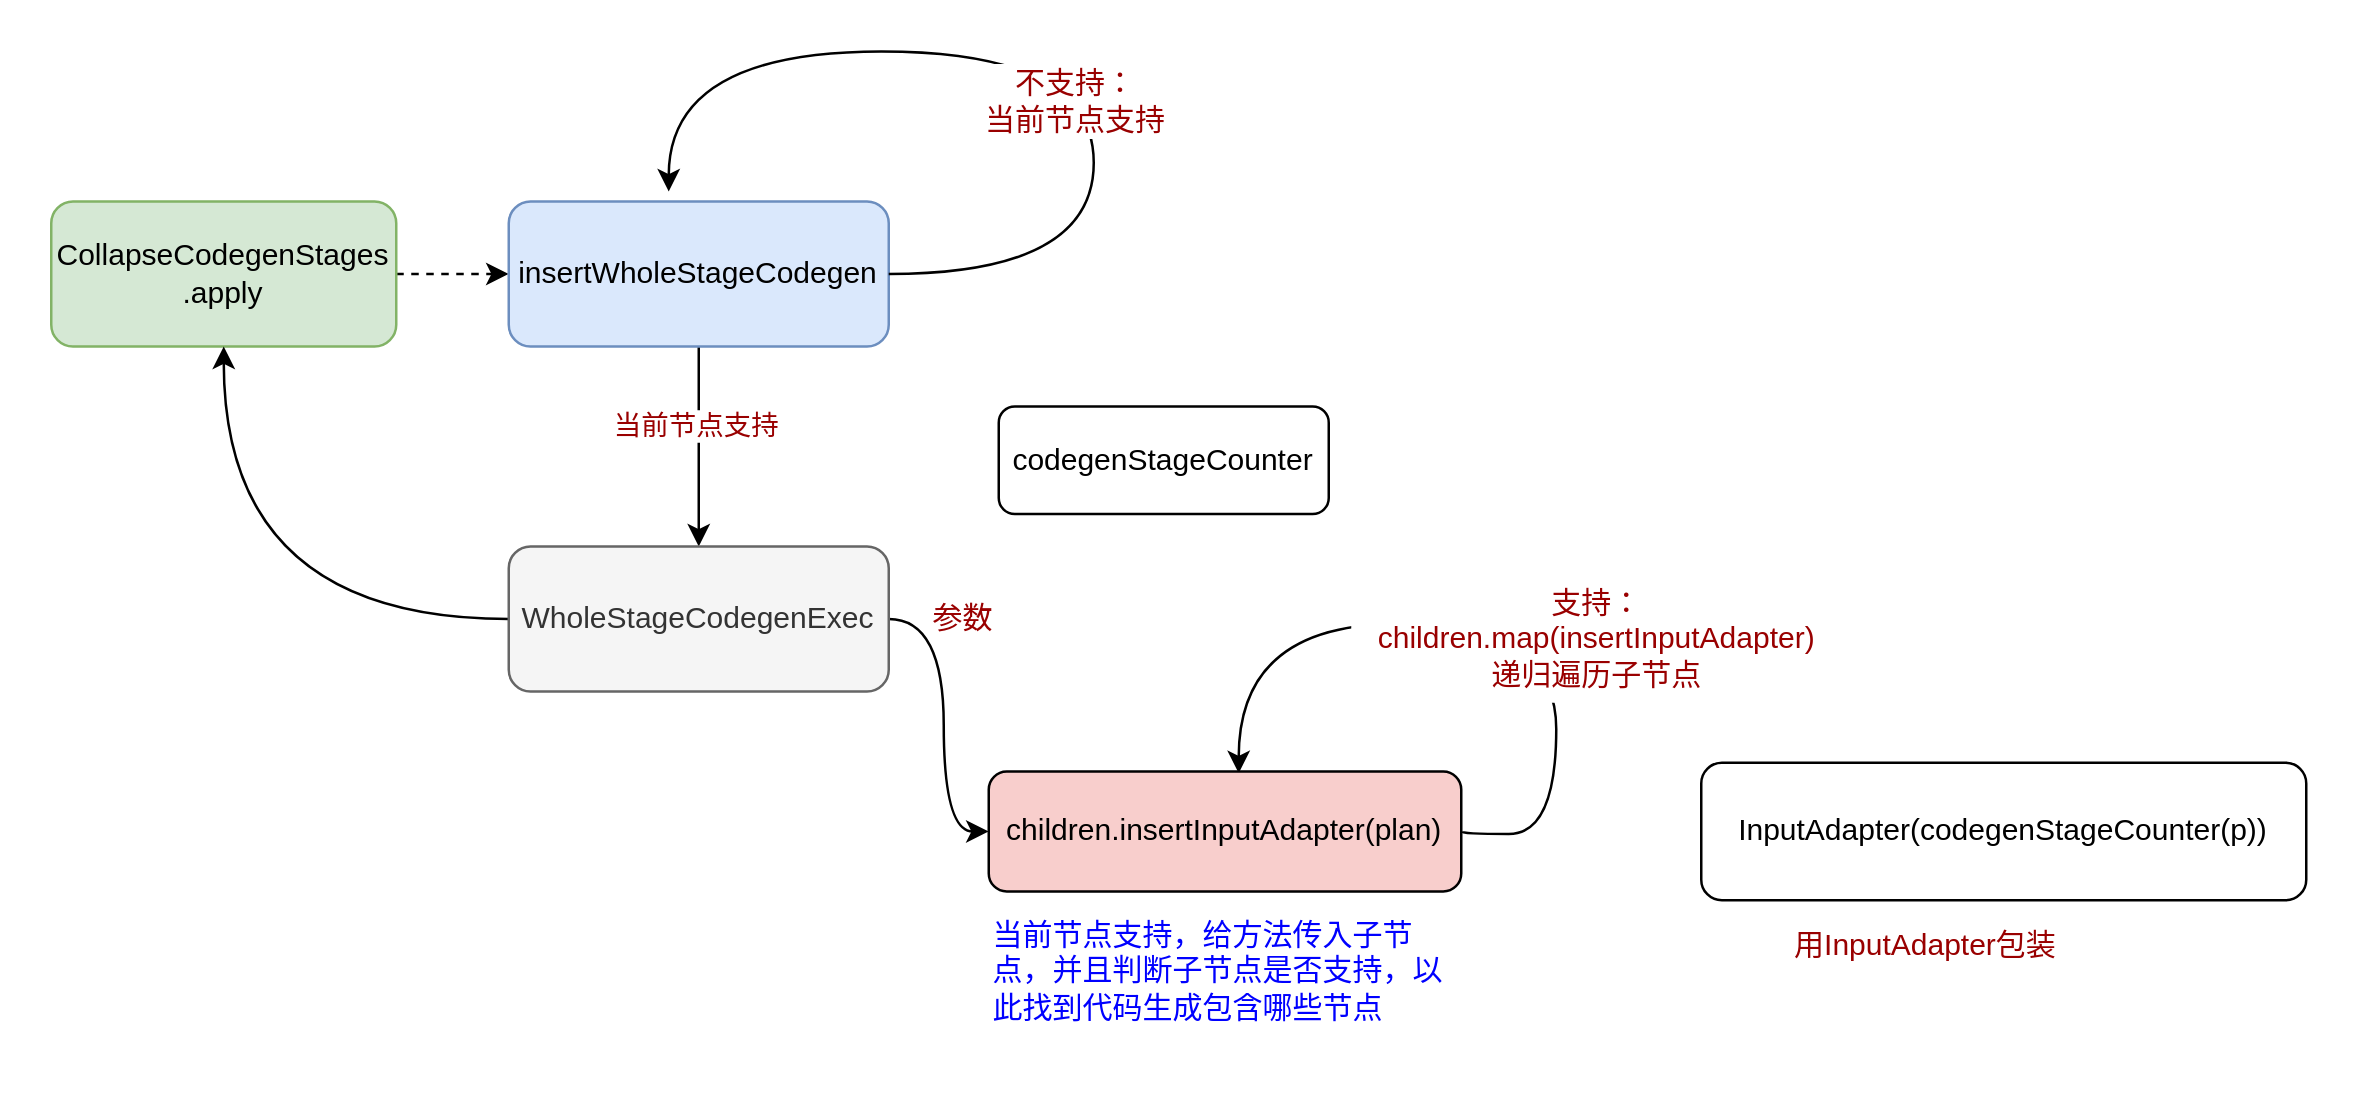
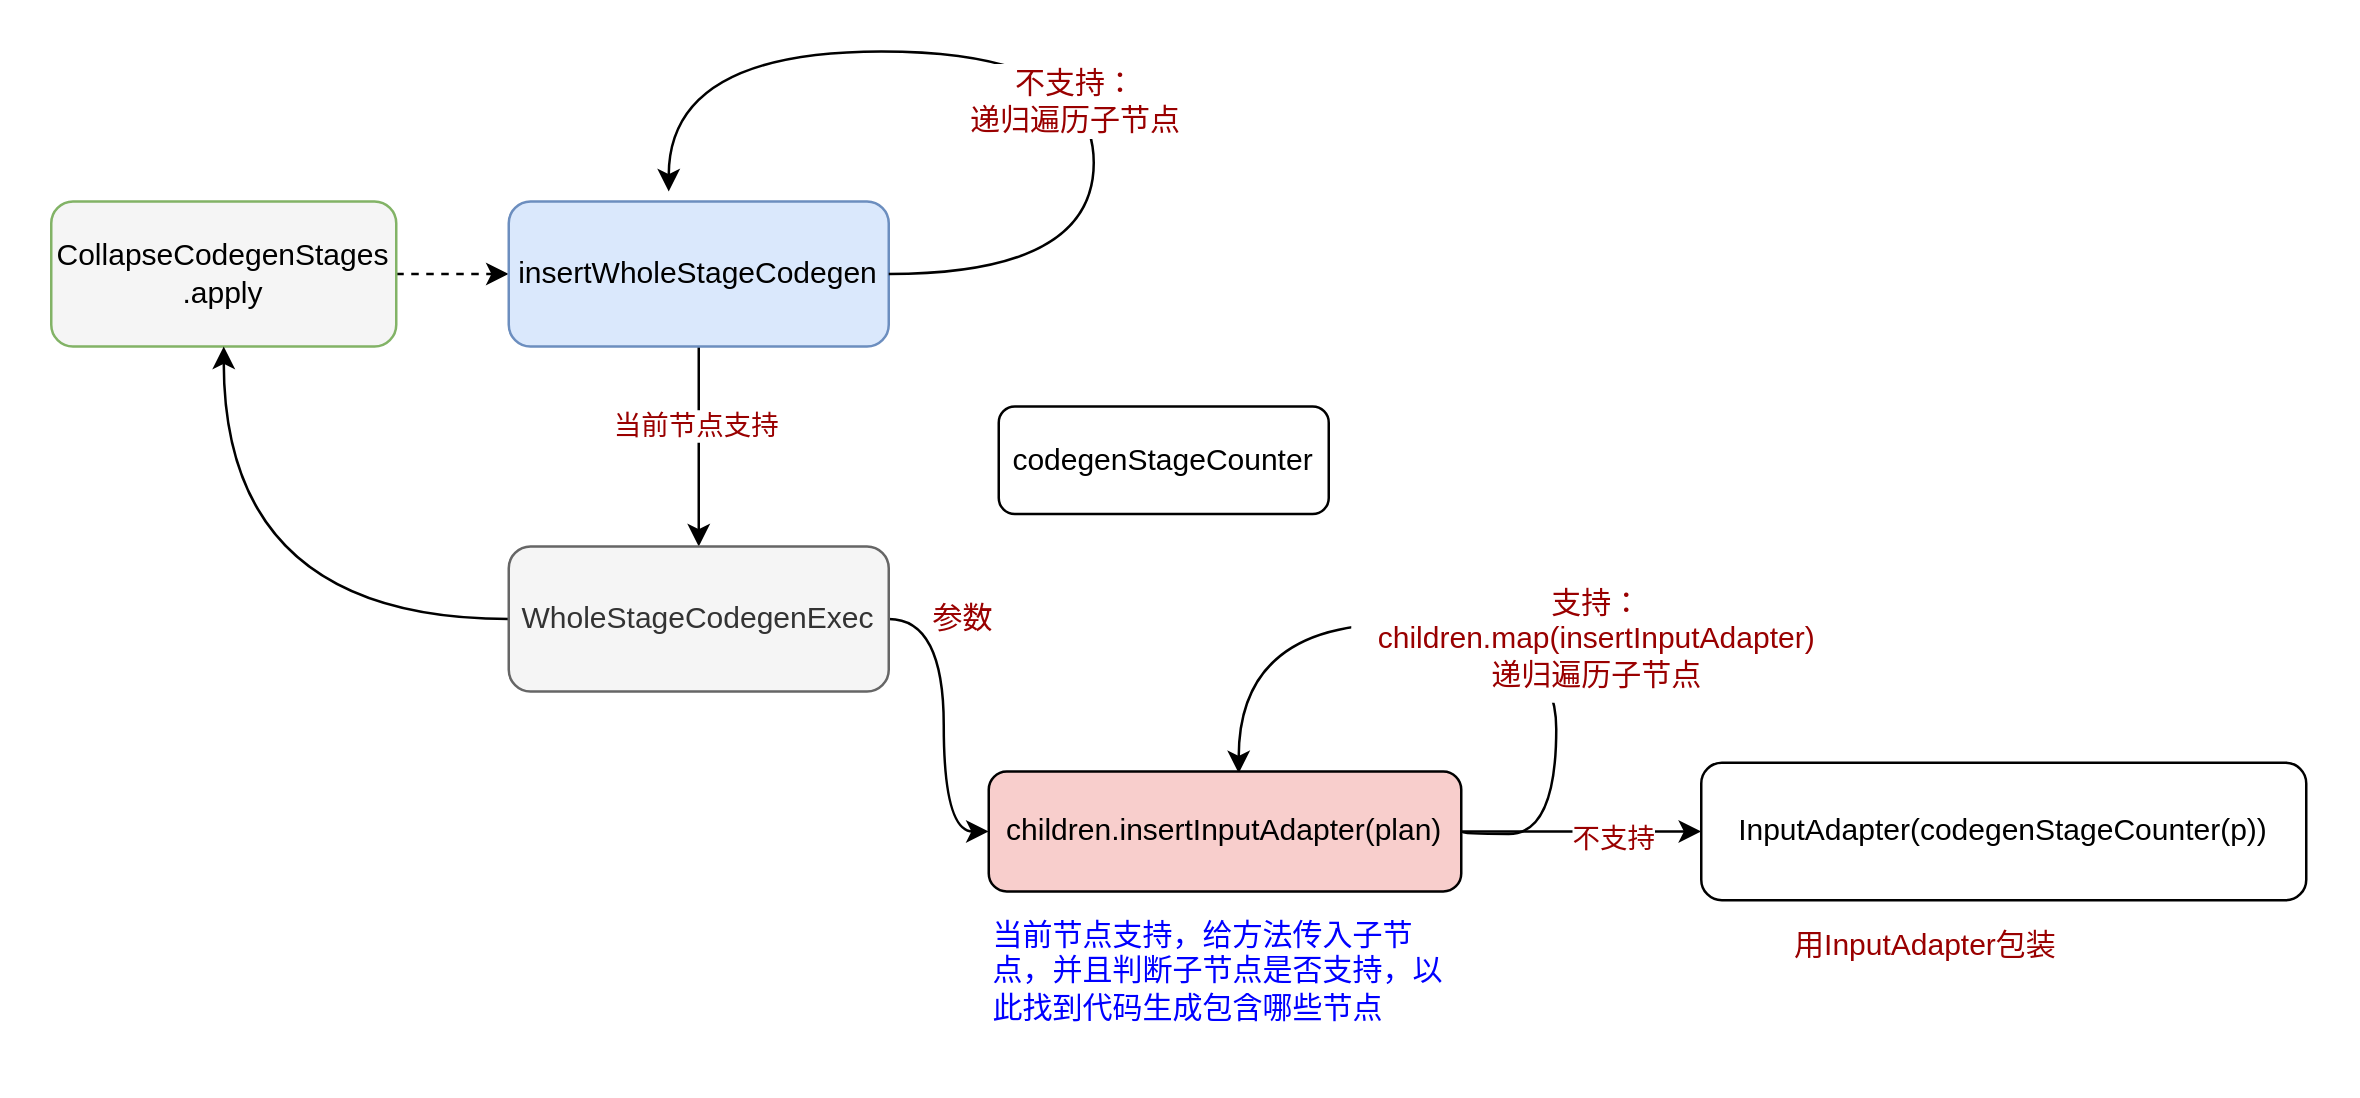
(1076, 101) -> (1076, 101)
(224, 274) -> (224, 274)
none -> (1642, 831)
